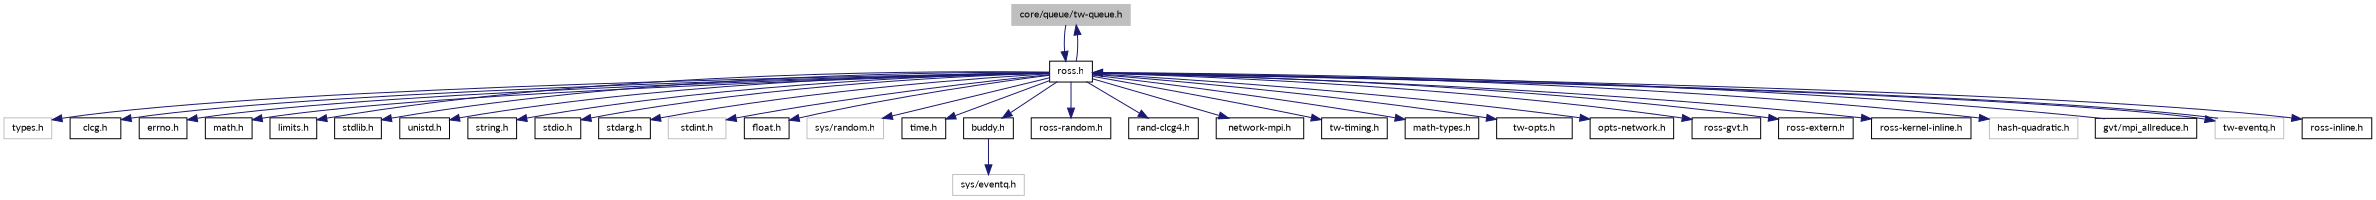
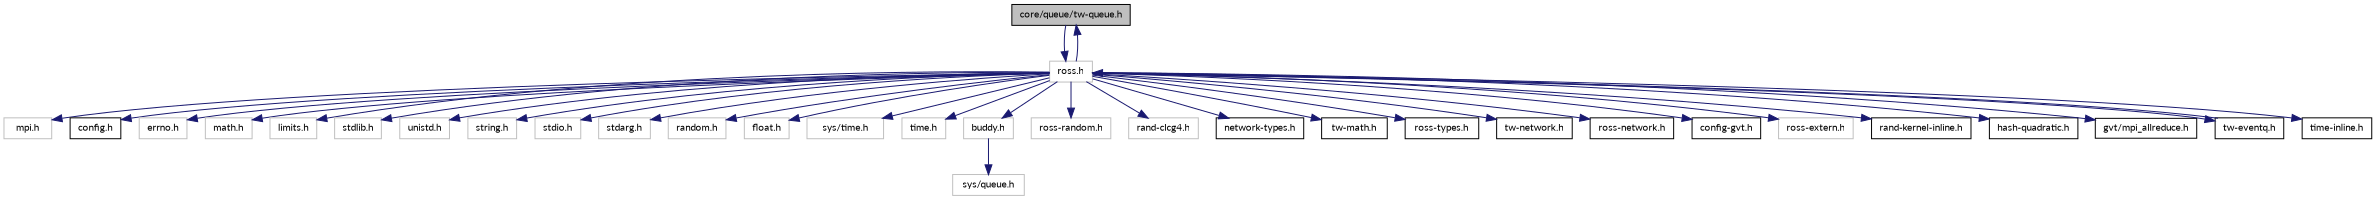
(1071, 15) -> (1071, 15)
(1071, 72) -> (1071, 72)
(1604, 85) -> (1589, 85)
(28, 128) -> (28, 128)
(95, 128) -> (95, 128)
(163, 128) -> (163, 128)
(229, 128) -> (229, 128)
(293, 128) -> (293, 128)
(358, 128) -> (358, 128)
(425, 128) -> (425, 128)
(492, 128) -> (492, 128)
(558, 128) -> (558, 128)
(625, 128) -> (625, 128)
(697, 128) -> (697, 128)
(767, 128) -> (767, 128)
(845, 128) -> (845, 128)
(924, 128) -> (924, 128)
(988, 128) -> (988, 128)
(1071, 128) -> (1071, 128)
(1164, 128) -> (1164, 128)
(1260, 128) -> (1260, 128)
(1354, 128) -> (1354, 128)
(1442, 128) -> (1442, 128)
(1534, 128) -> (1534, 128)
(1632, 128) -> (1632, 128)
(1726, 128) -> (1726, 128)
(1816, 128) -> (1816, 128)
(1921, 128) -> (1921, 128)
(2034, 128) -> (2034, 128)
(2249, 128) -> (2249, 128)
(2337, 128) -> (2337, 128)
(988, 185) -> (988, 185)
